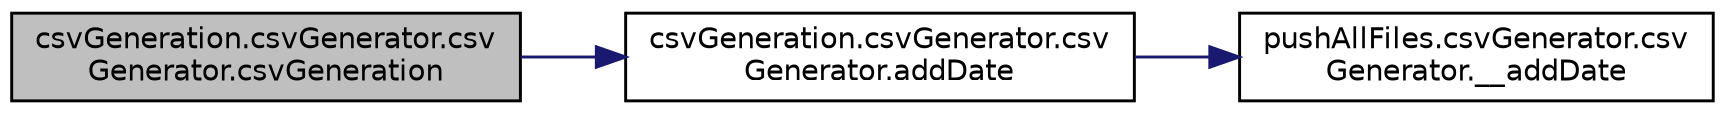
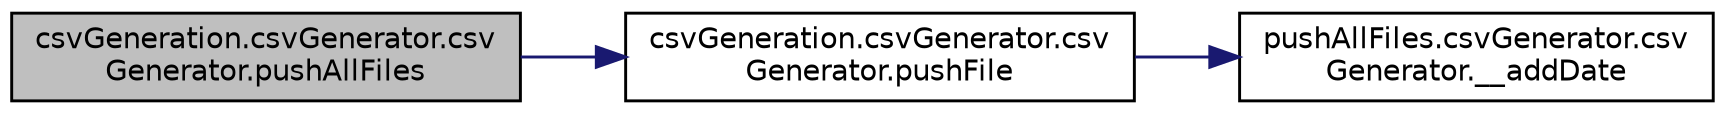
(266, 57) -> (266, 57)
(880, 57) -> (880, 57)
